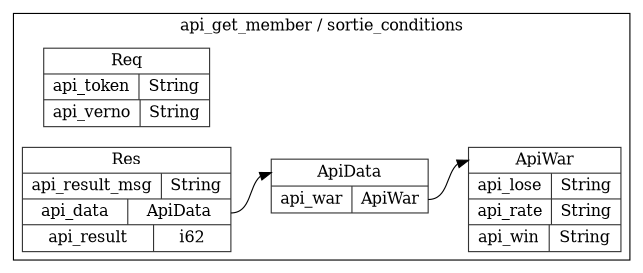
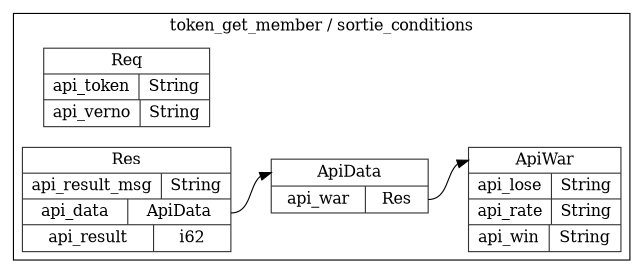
(322, 26) -> (322, 26)
(390, 199) -> (397, 199)
